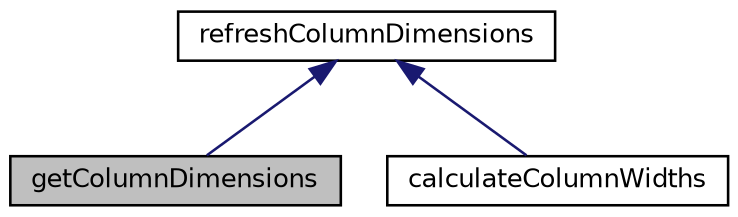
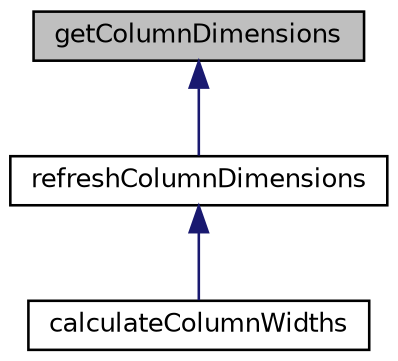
(261, 116) -> (199, 122)
